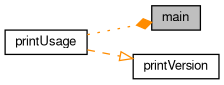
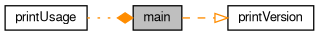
(104, 53) -> (199, 18)
